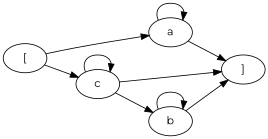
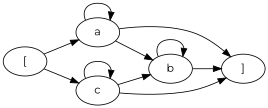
none -> (130, 49)
